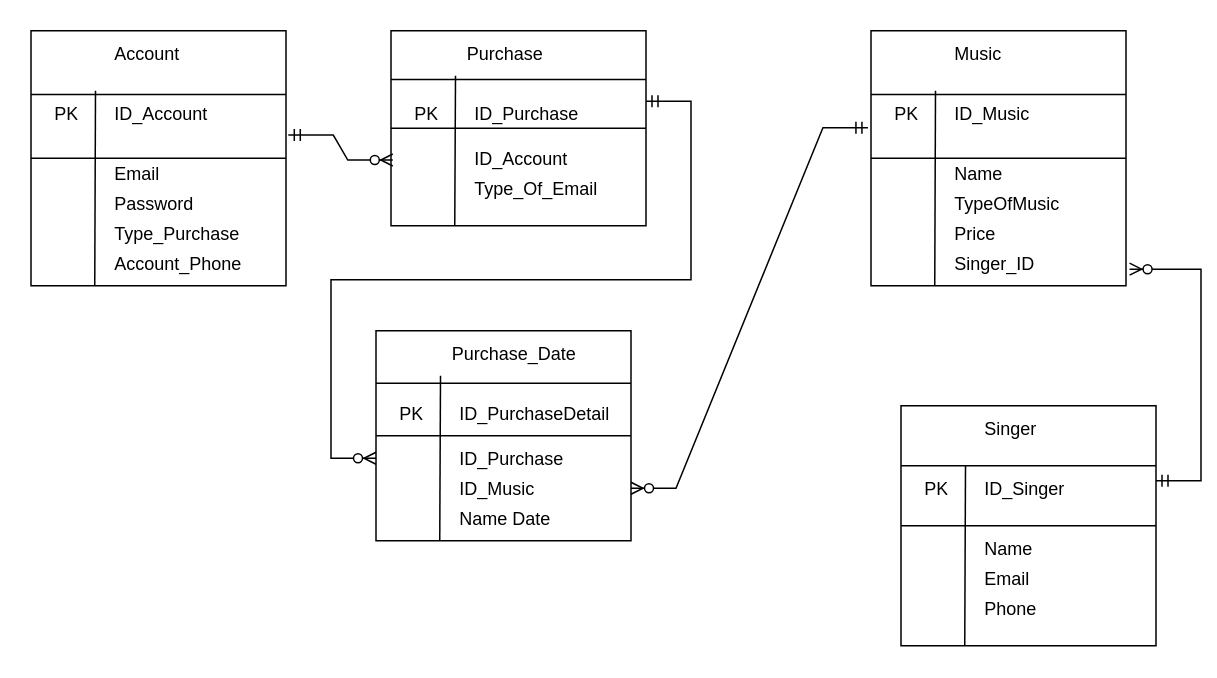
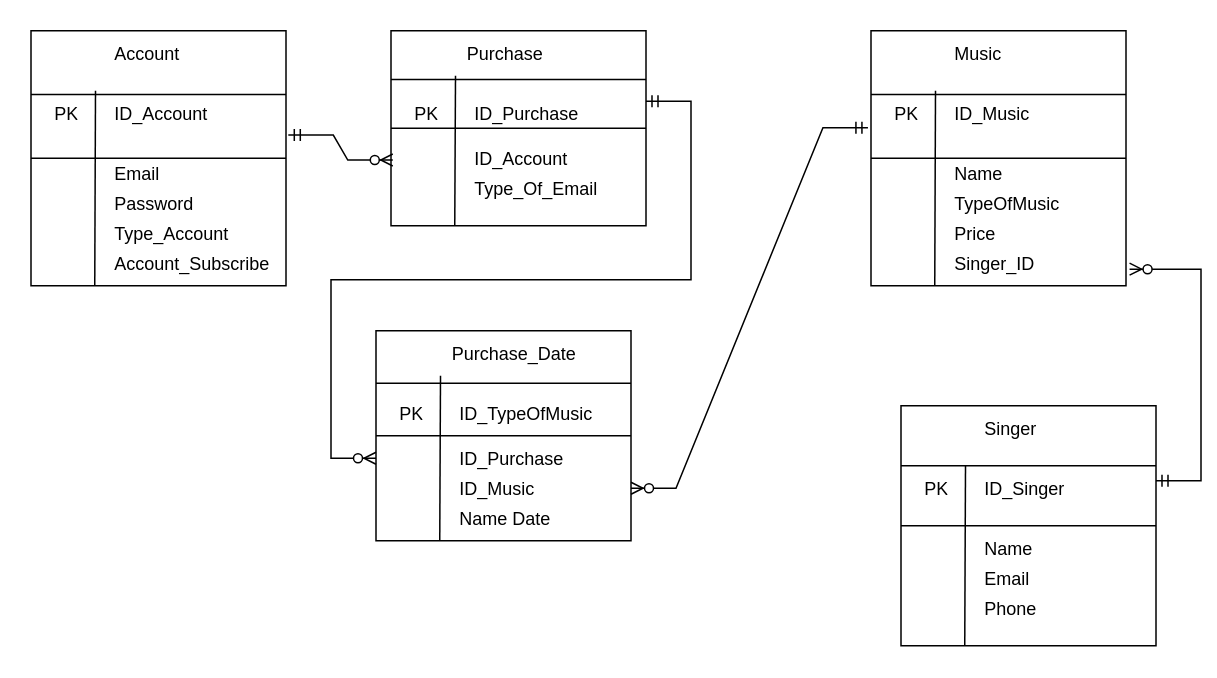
(180, 234) -> (174, 234)
(180, 264) -> (197, 264)
(540, 414) -> (527, 414)
